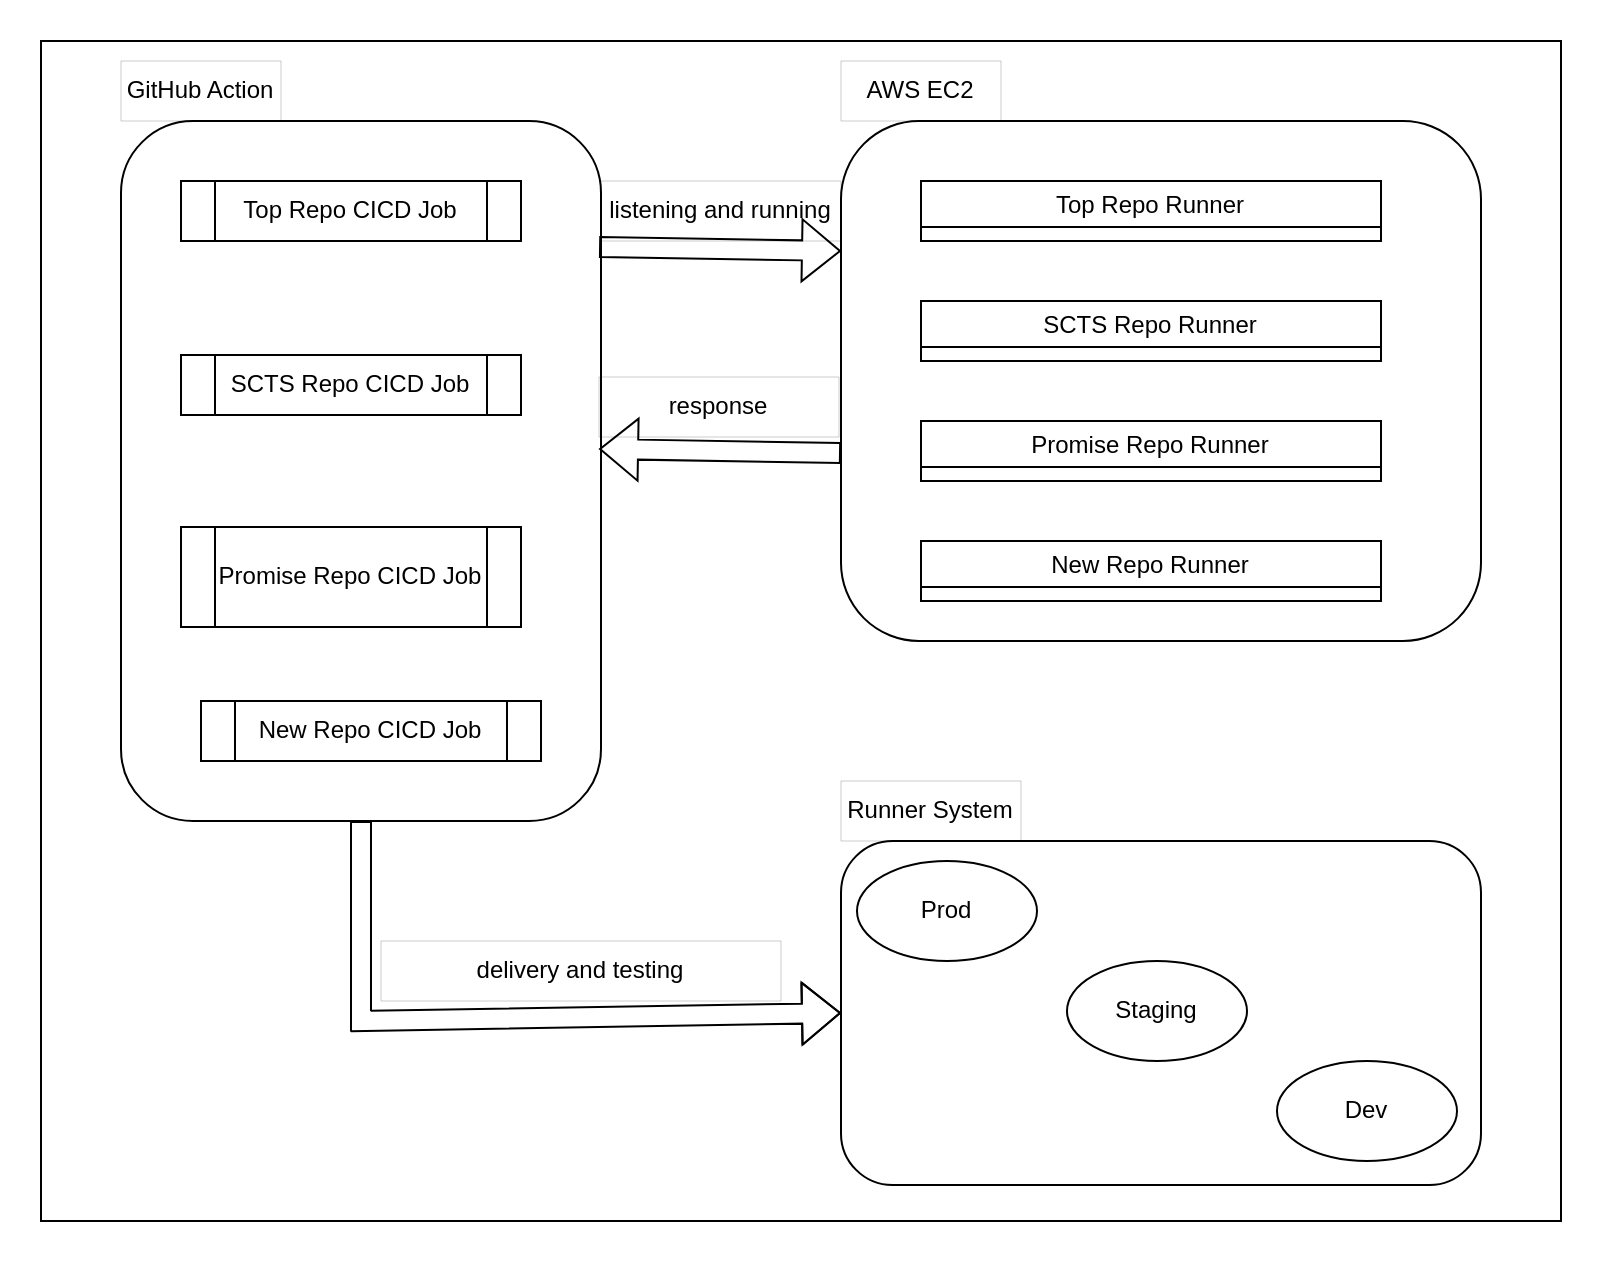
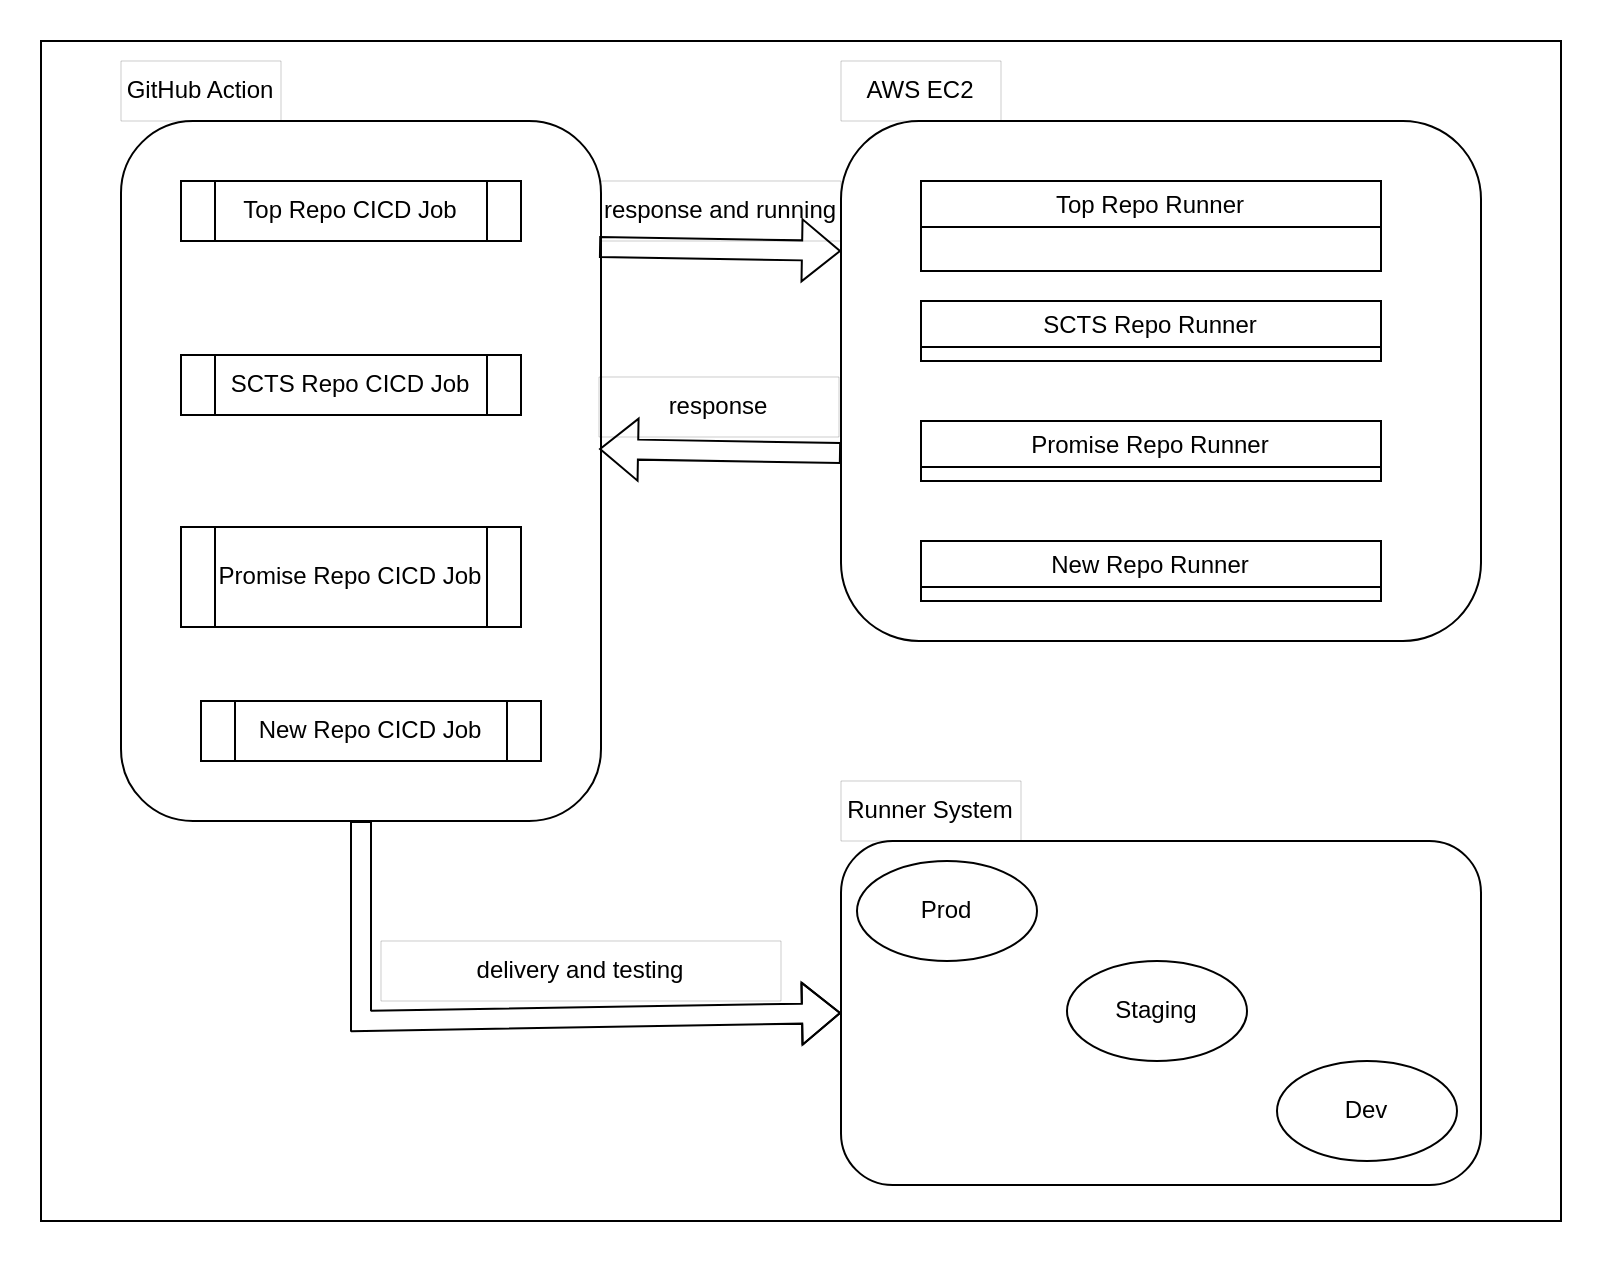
(721, 211) -> (721, 211)
(1151, 211) -> (1151, 226)
